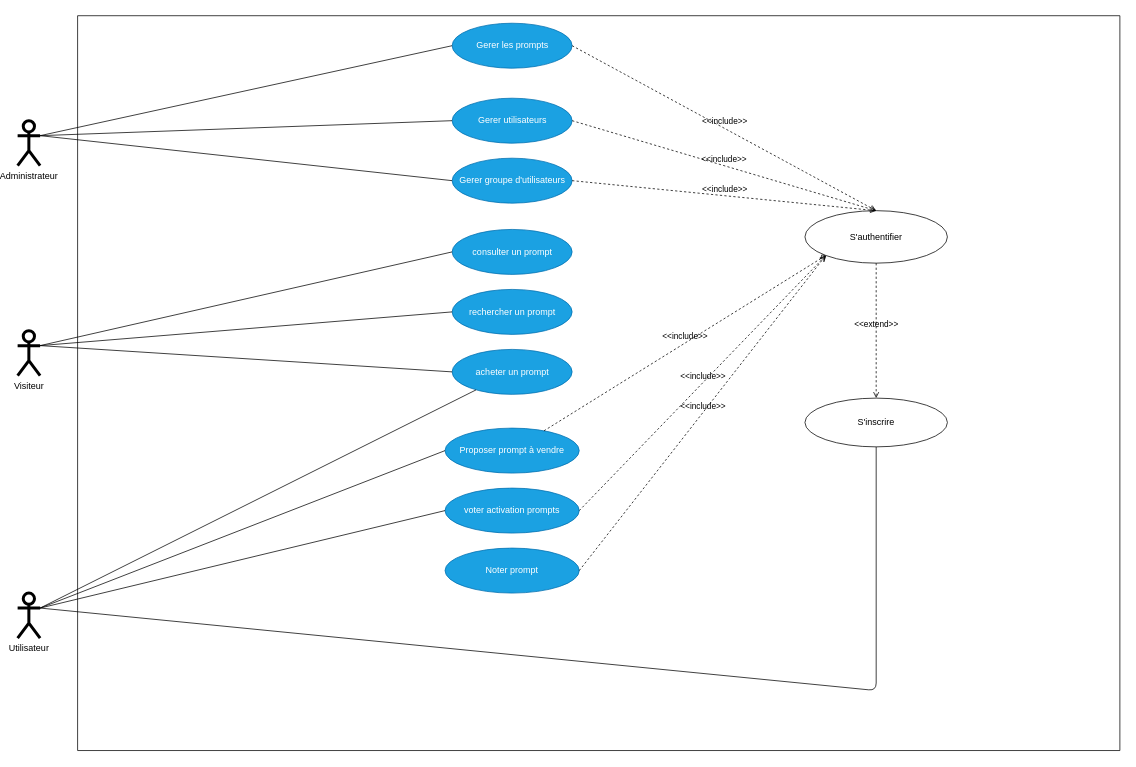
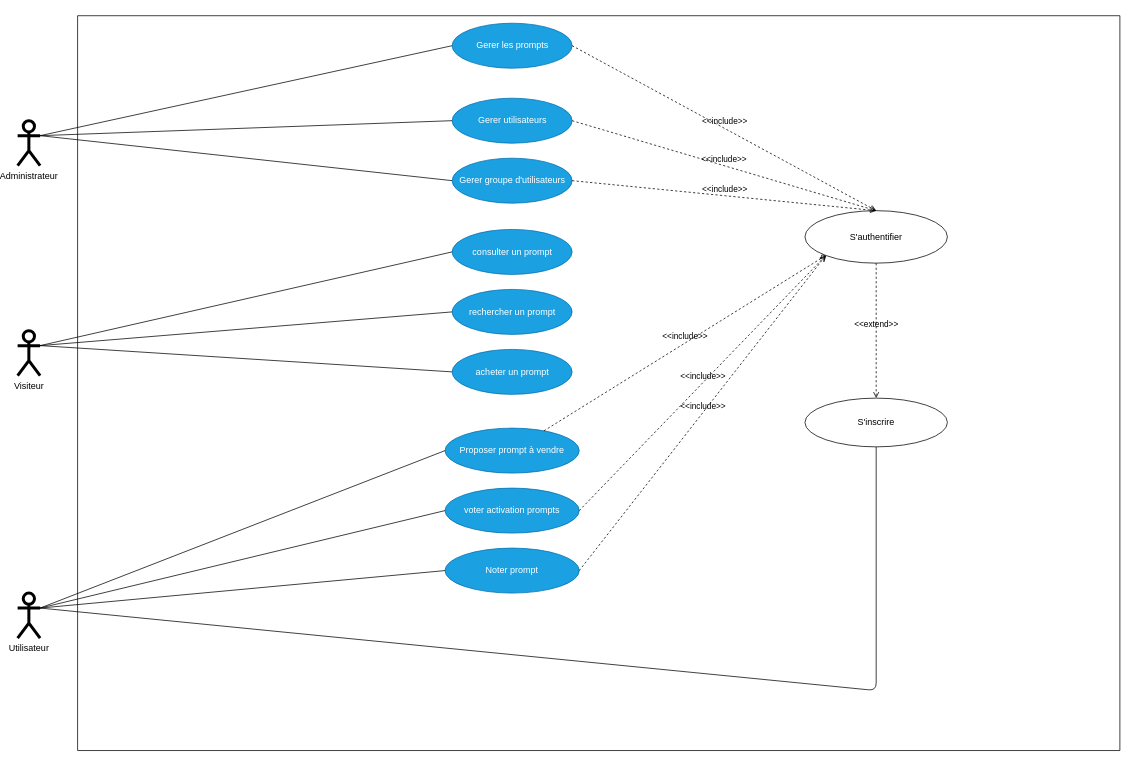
(267, 494) -> (248, 589)
